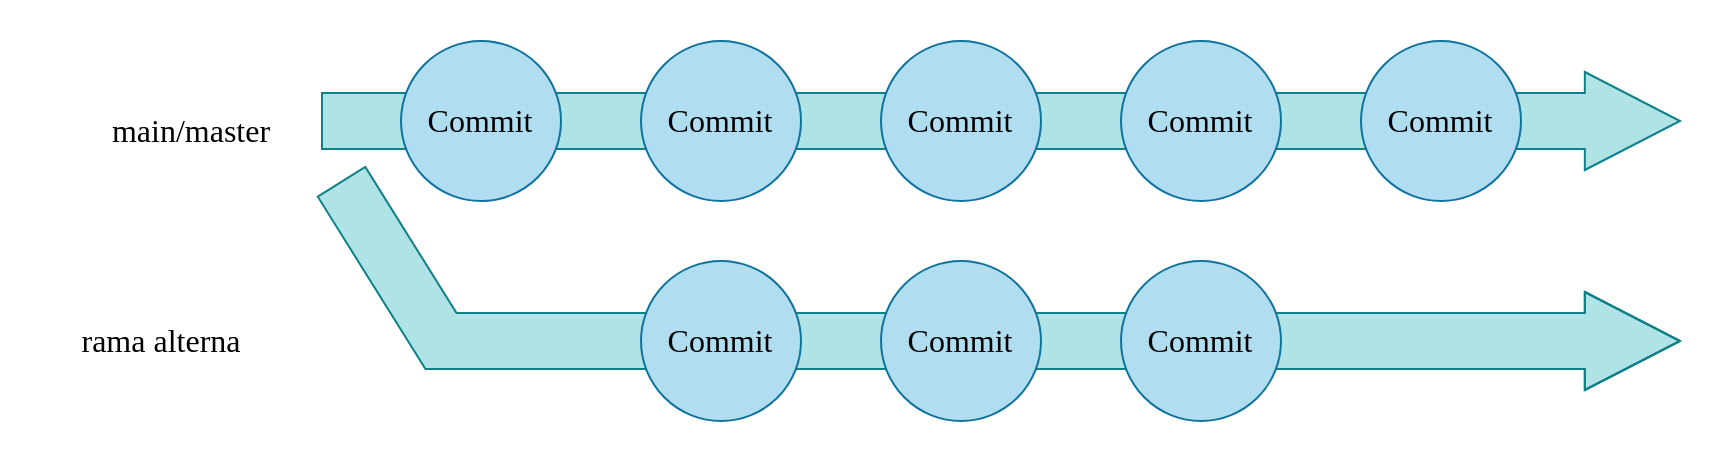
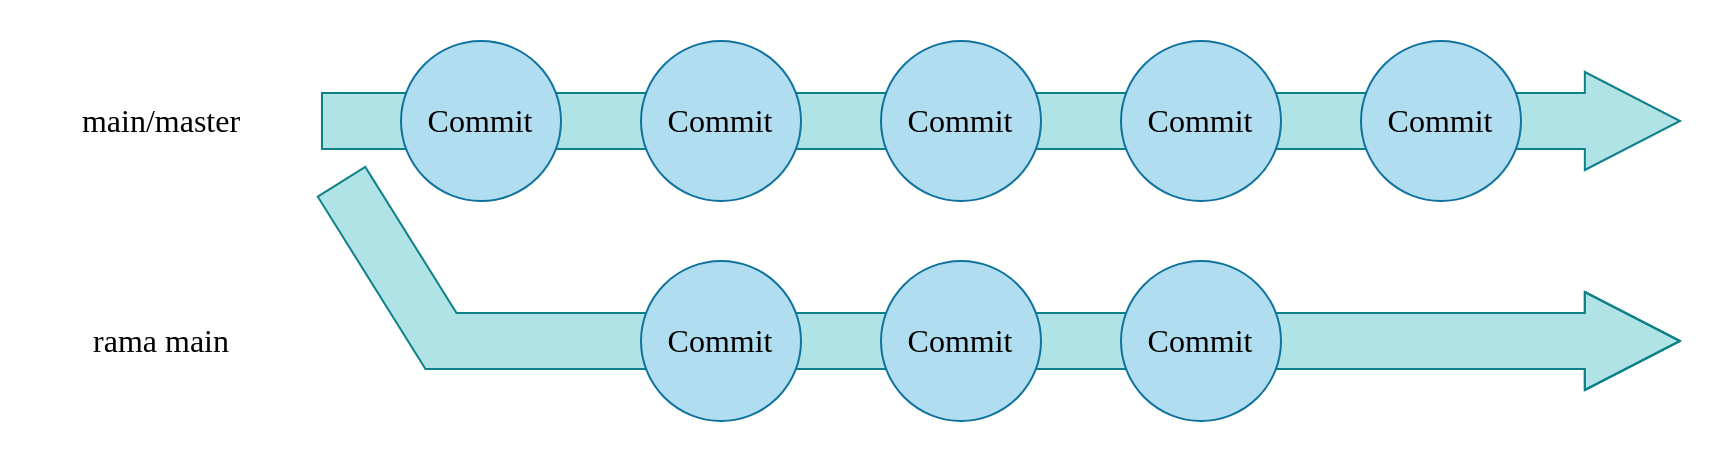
(191, 131) -> (161, 121)
(162, 341) -> (162, 341)
